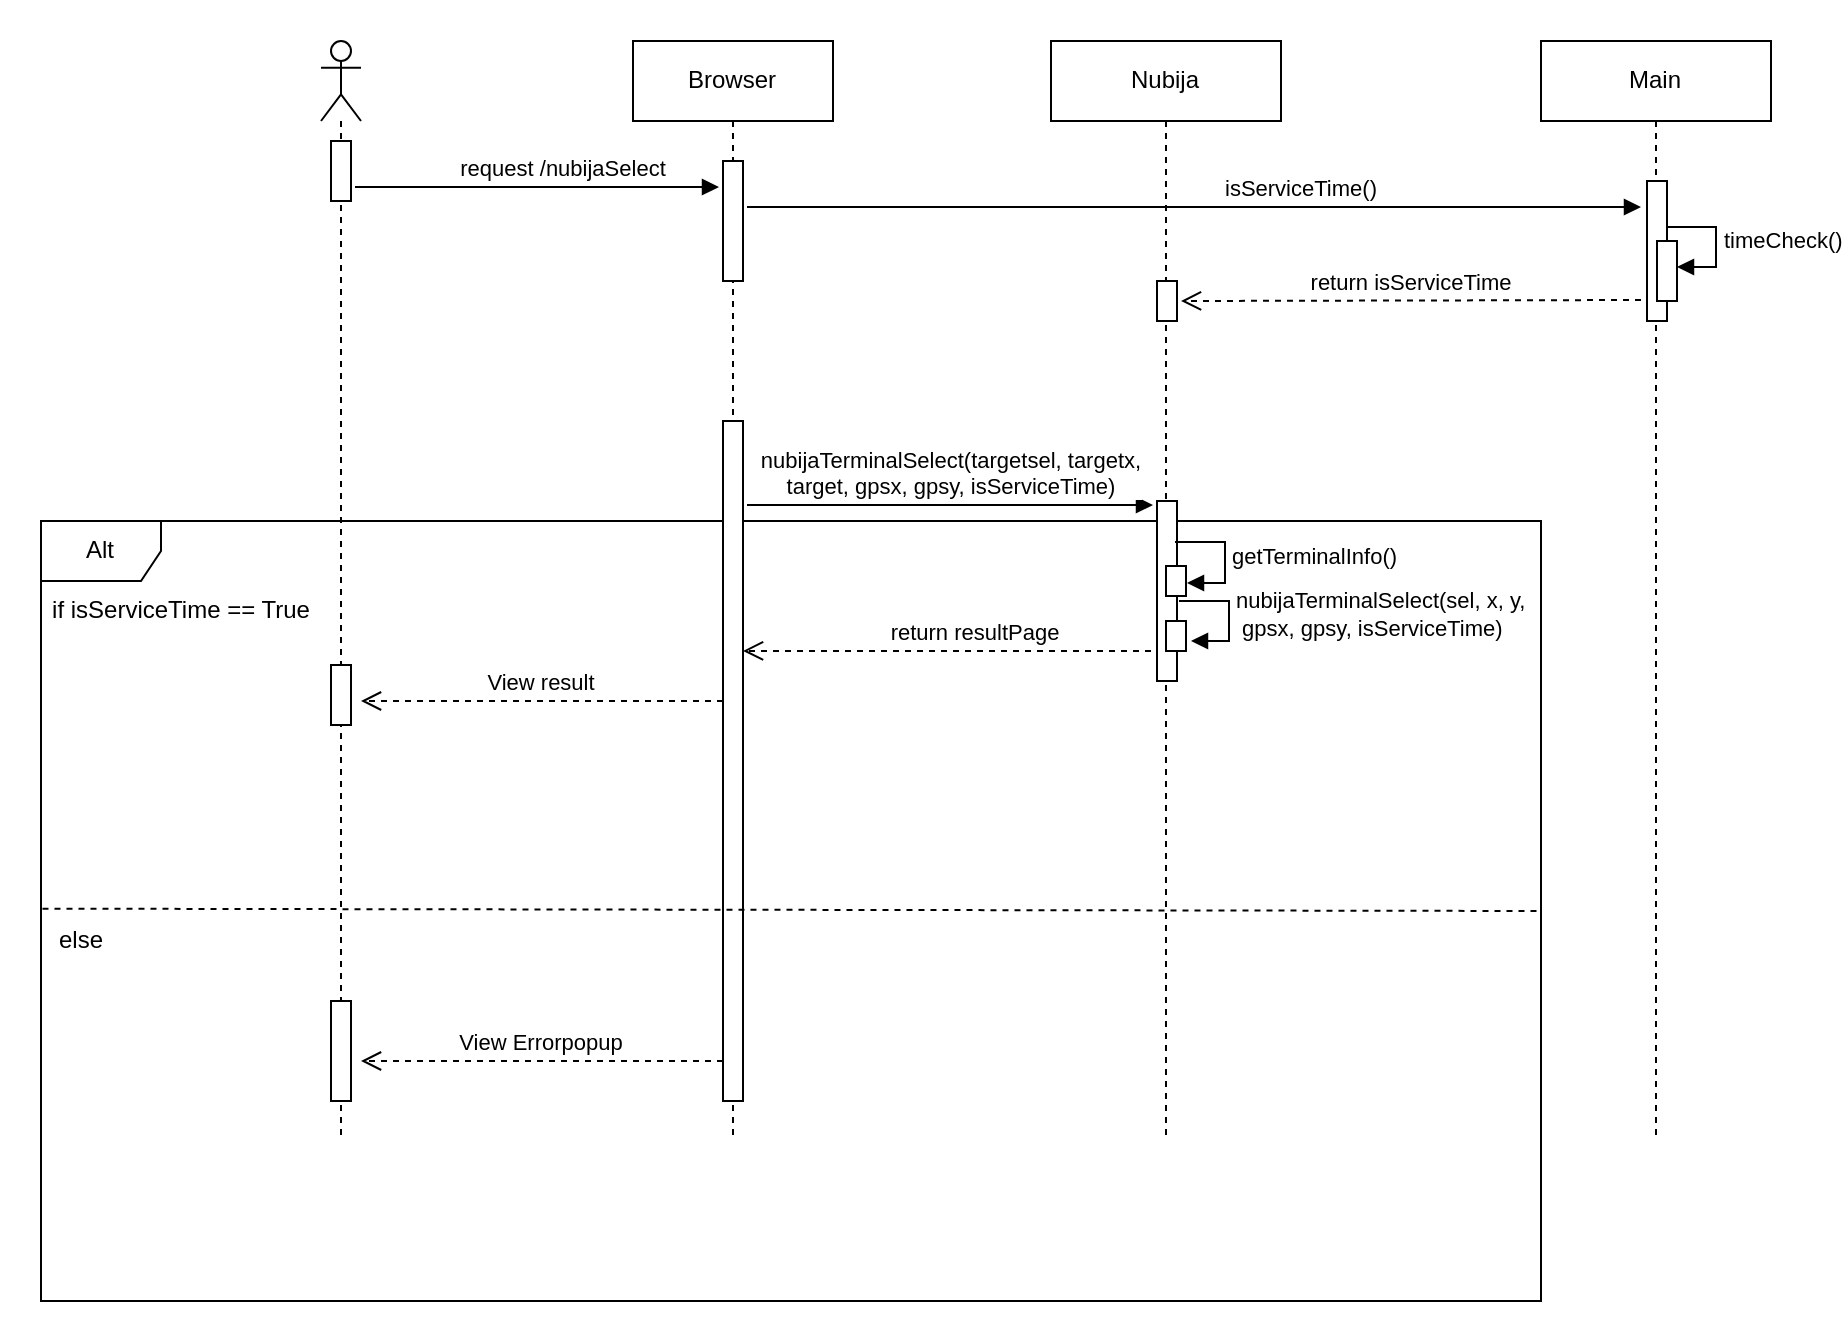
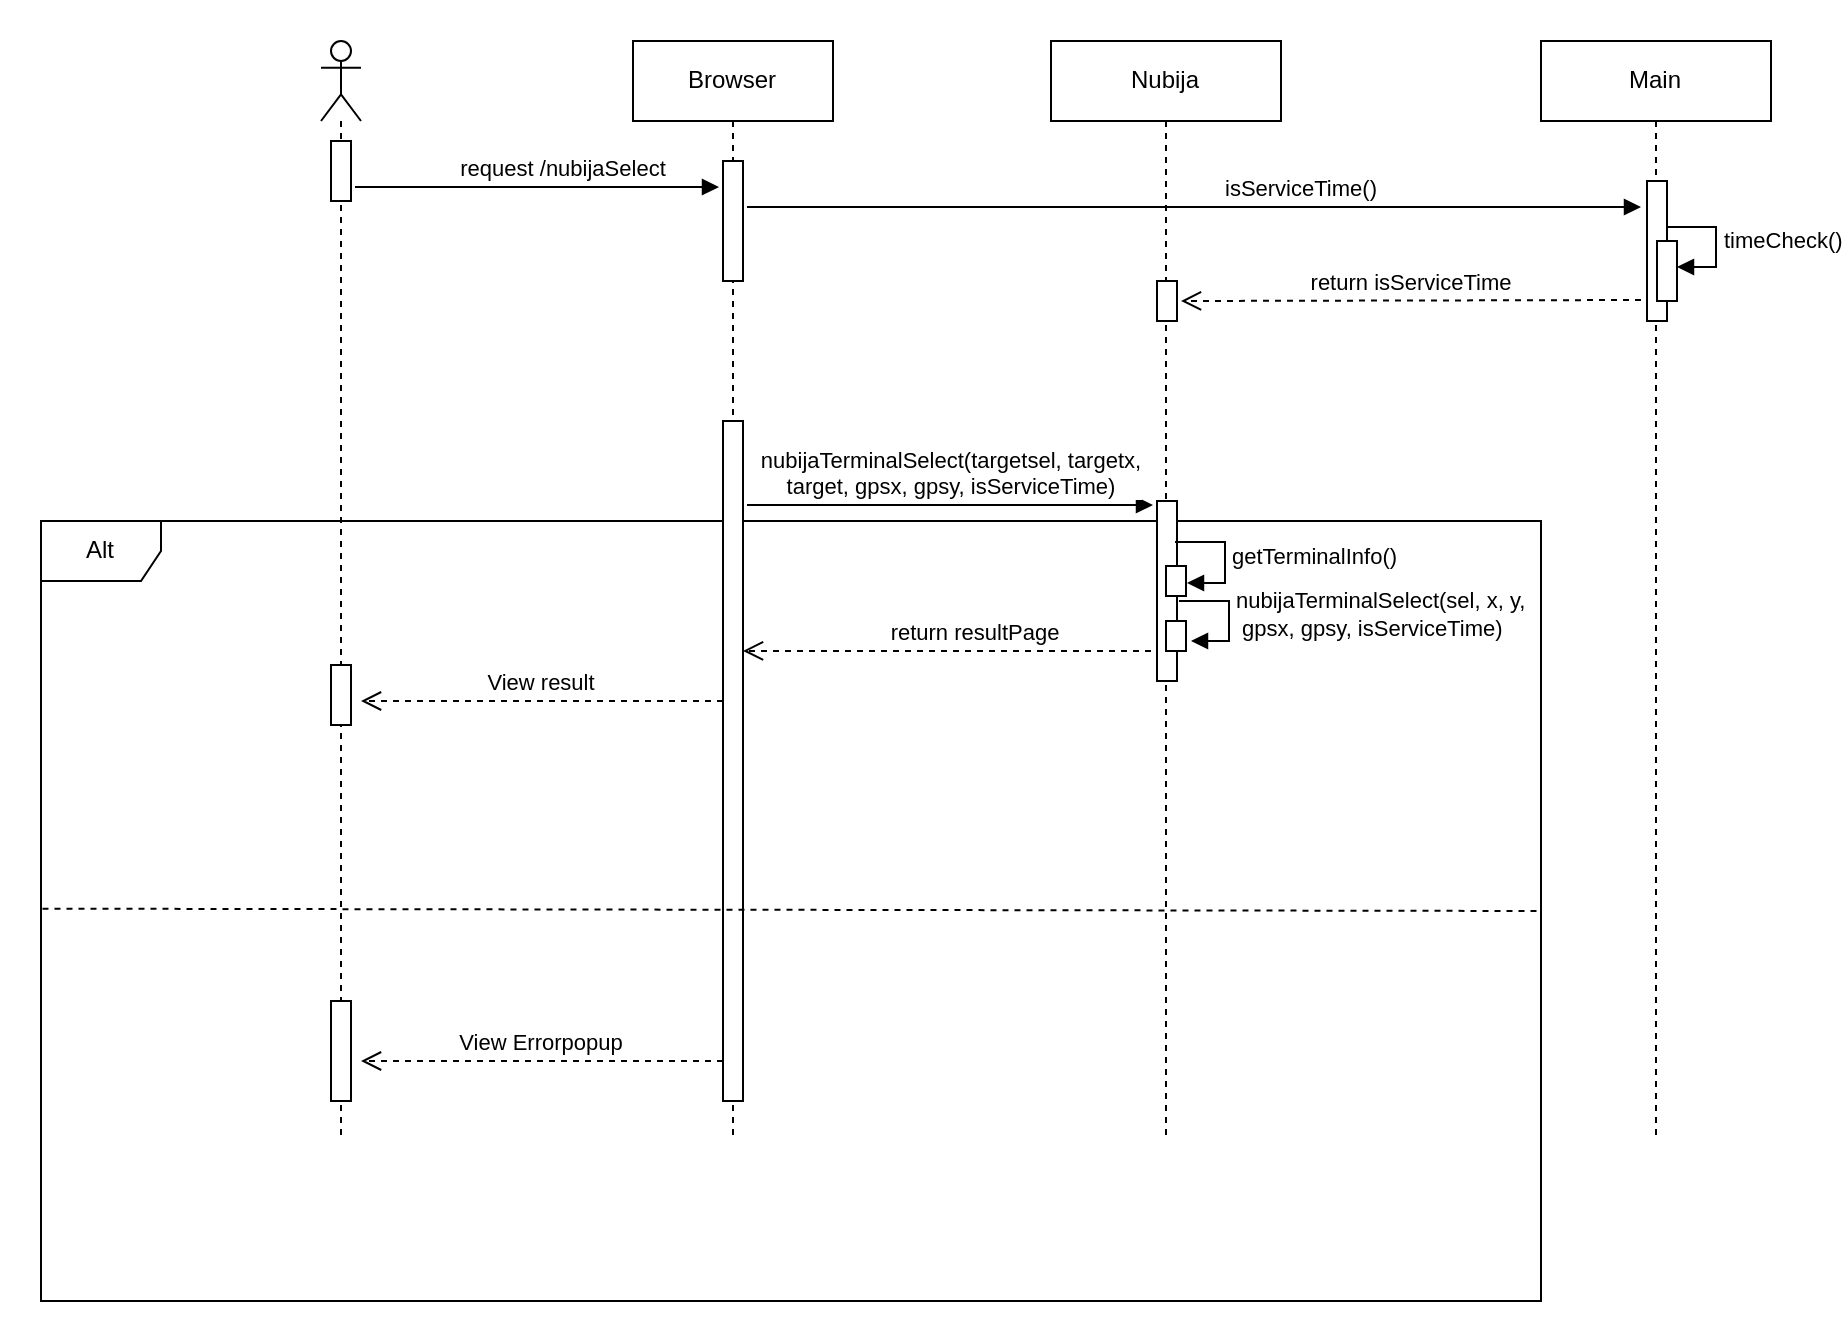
(181, 611) -> none
(81, 941) -> none
